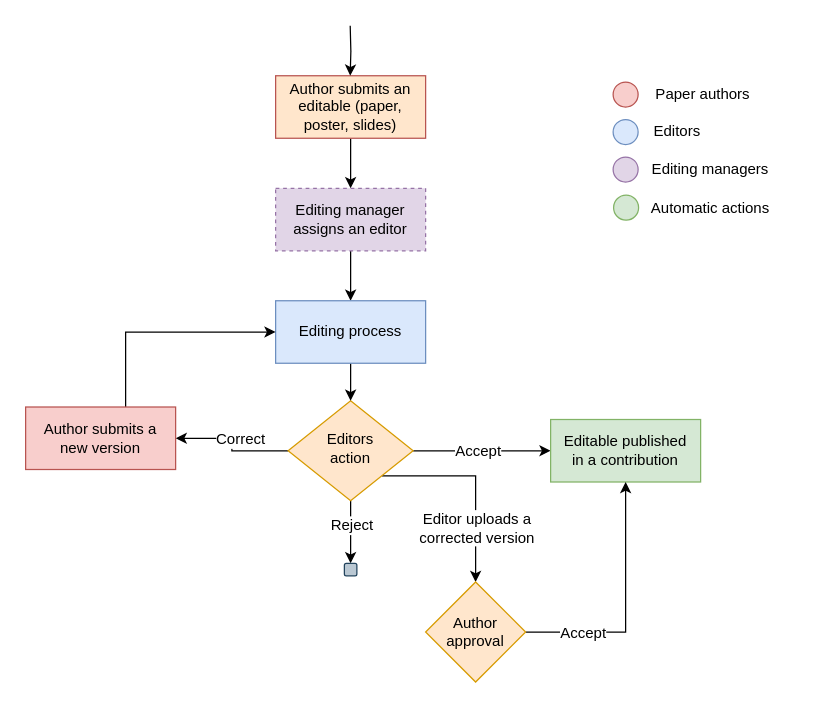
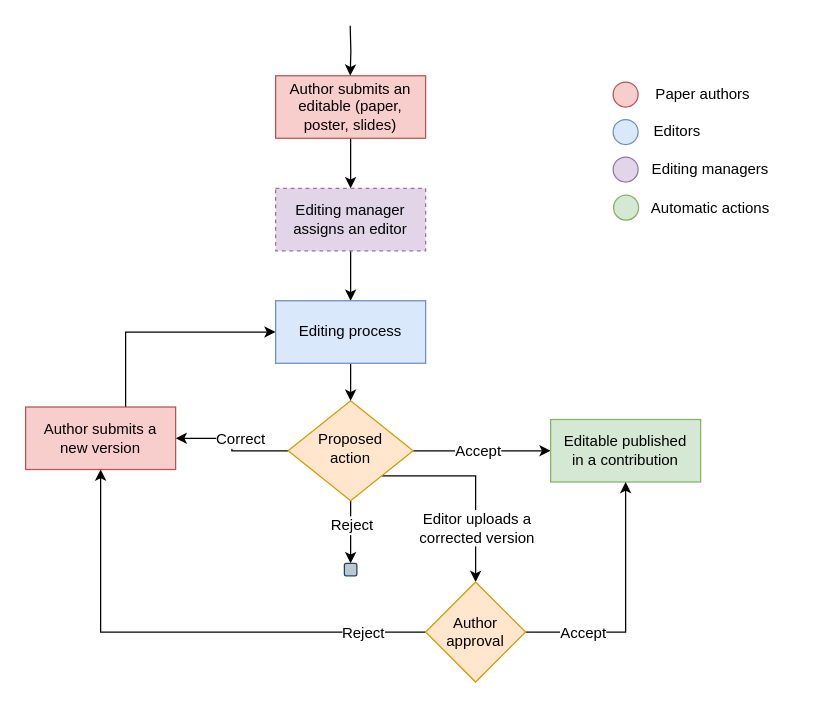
(351, 107) -> (351, 107)
(351, 448) -> (351, 448)
none -> (187, 632)
